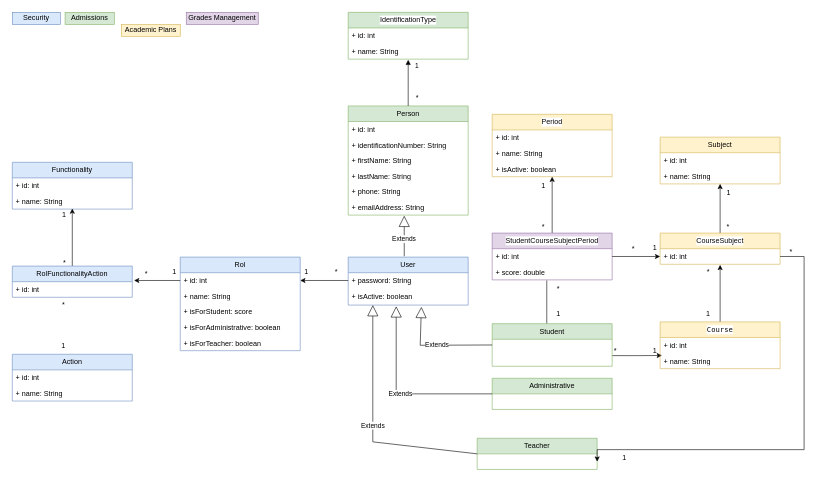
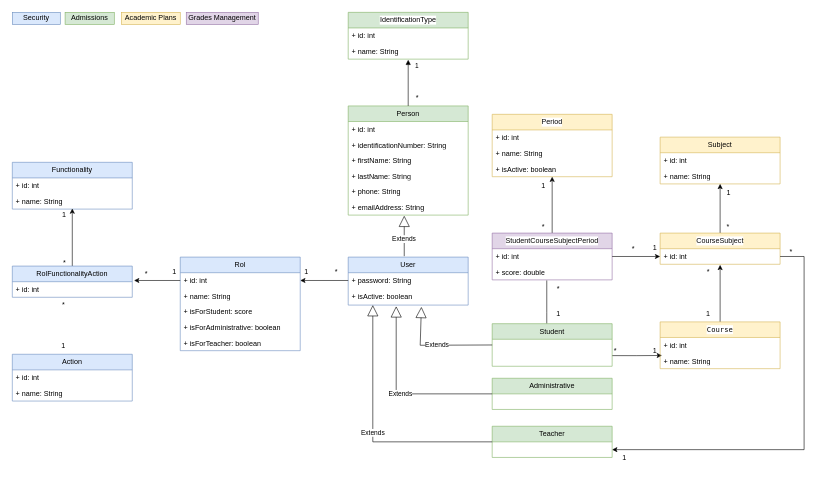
(151, 30) -> (151, 18)
(537, 454) -> (552, 442)
